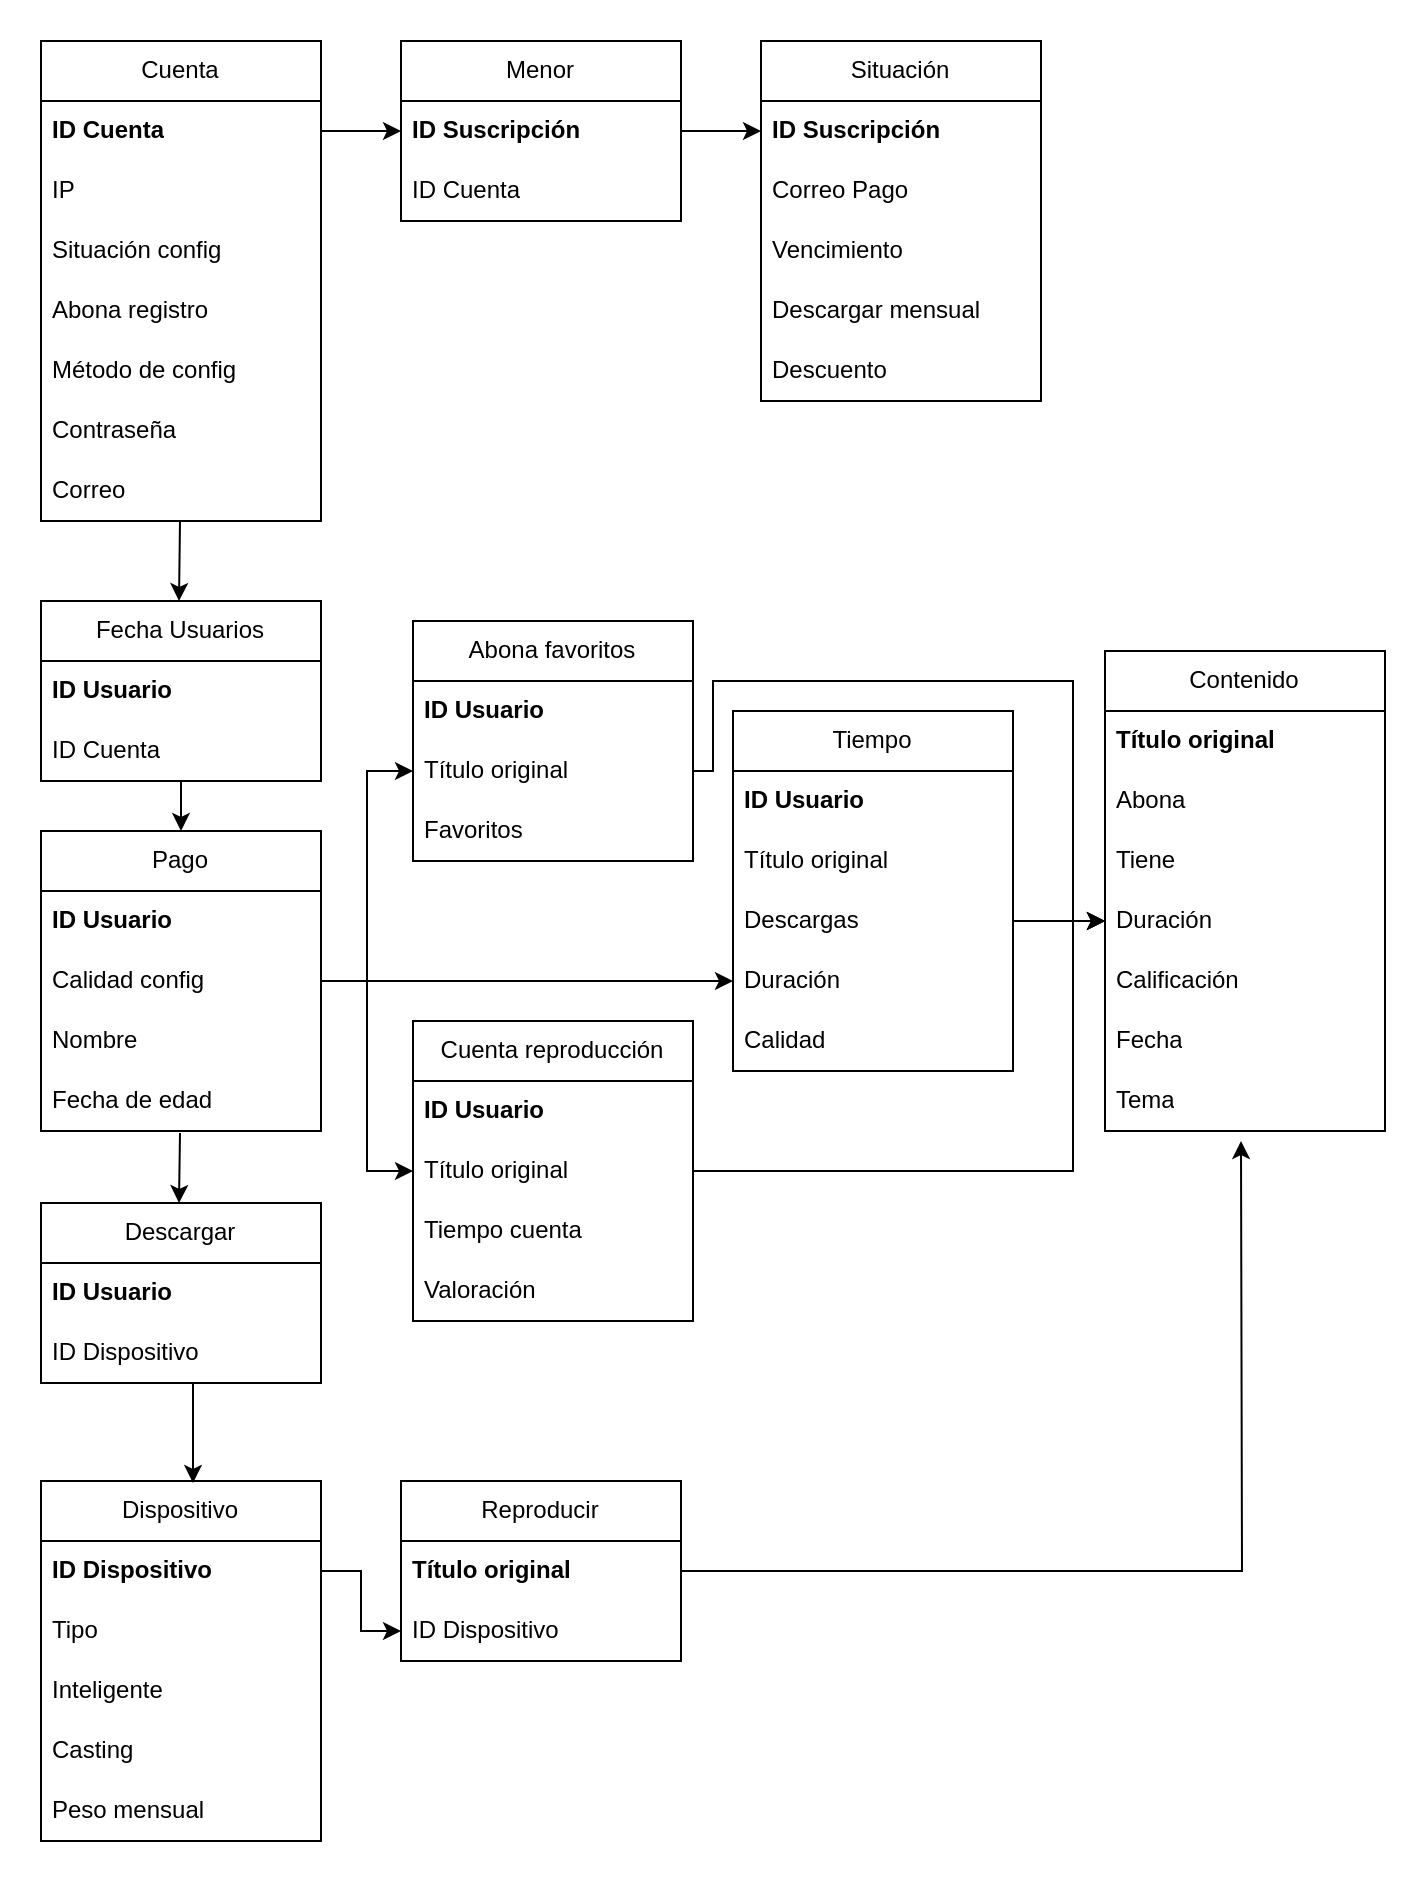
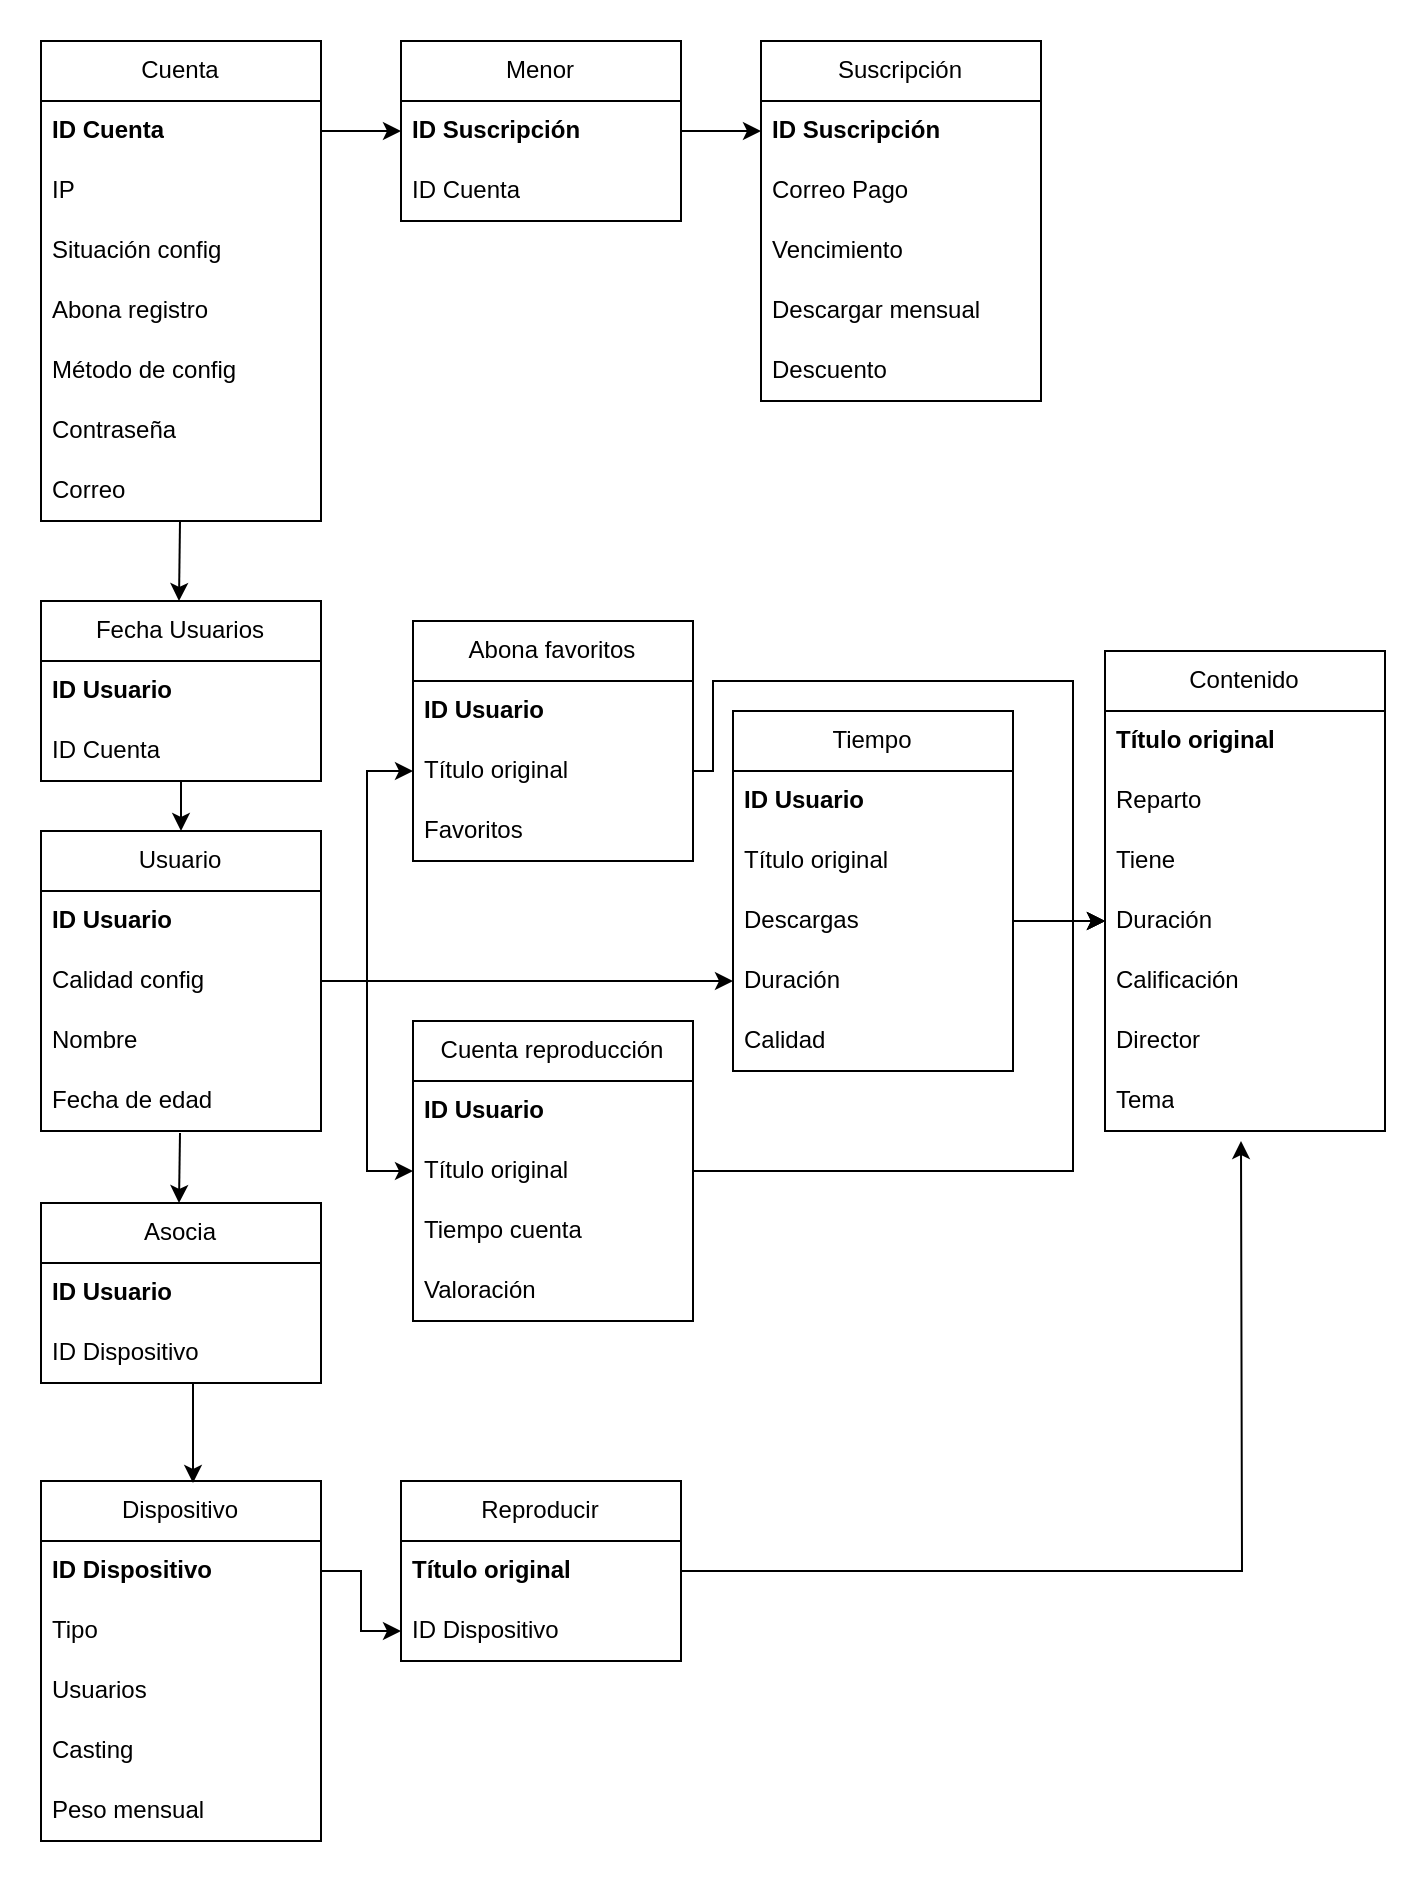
(901, 71) -> (901, 71)
(1151, 801) -> (1164, 801)
(181, 861) -> (181, 861)
(1151, 1041) -> (1168, 1041)
(181, 1233) -> (181, 1233)
(121, 1691) -> (104, 1691)
